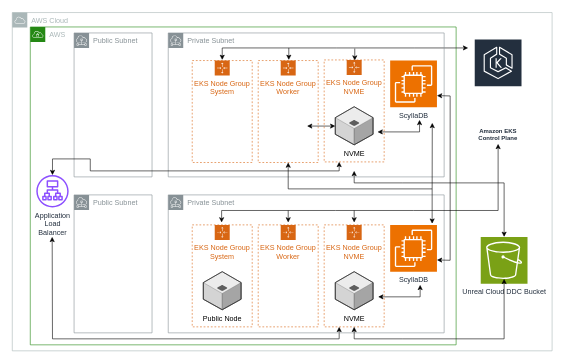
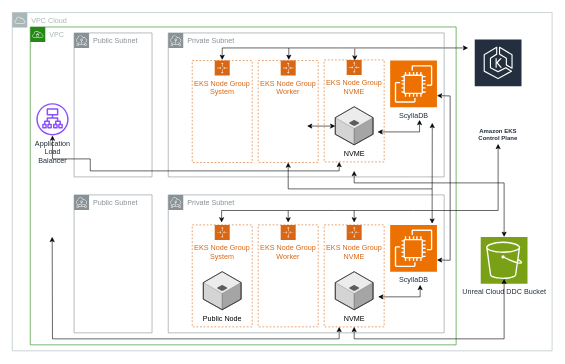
(48, 21) -> (48, 21)
(56, 35) -> (56, 35)
(53, 191) -> (53, 119)
